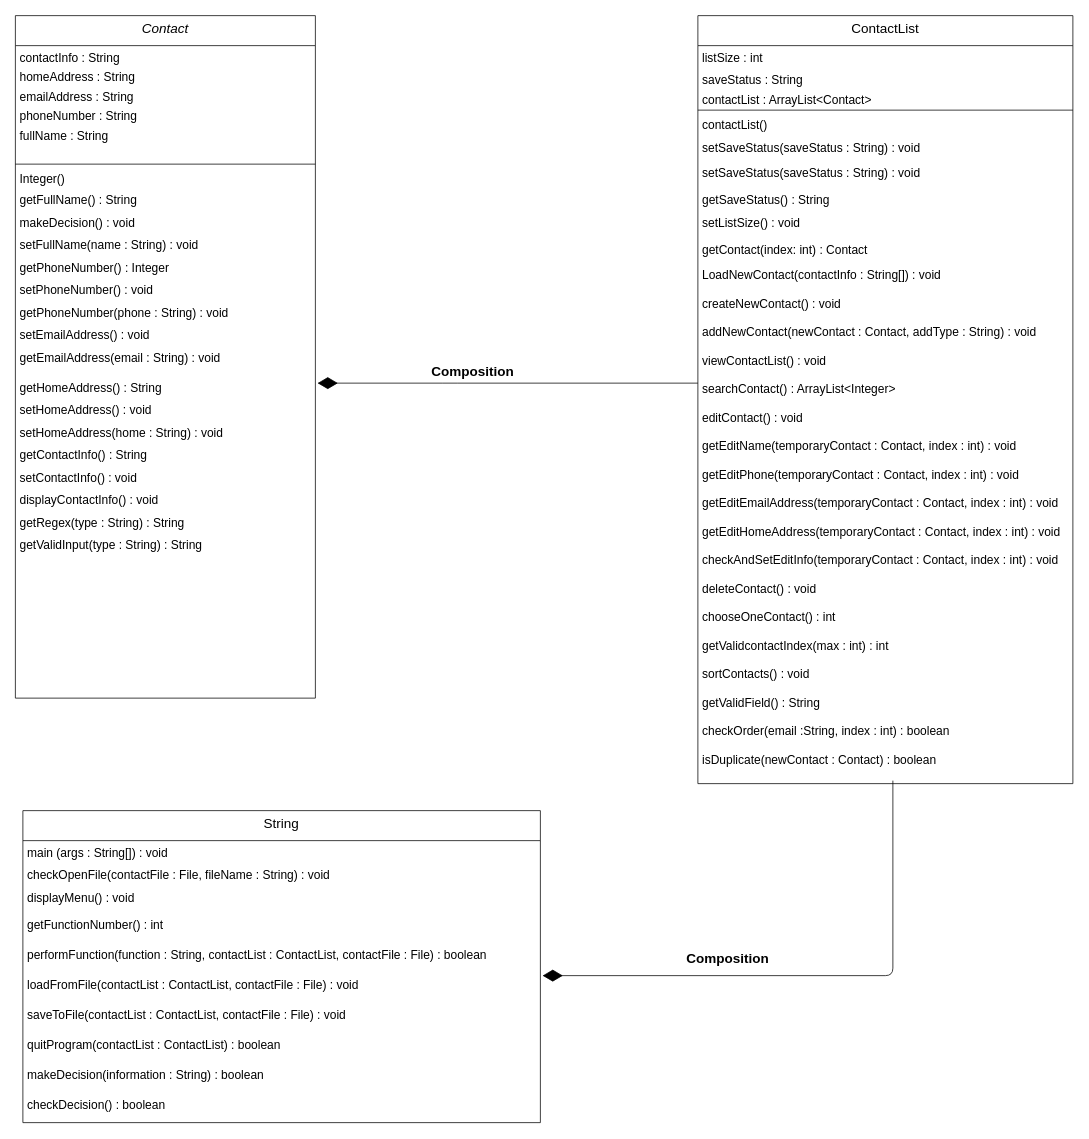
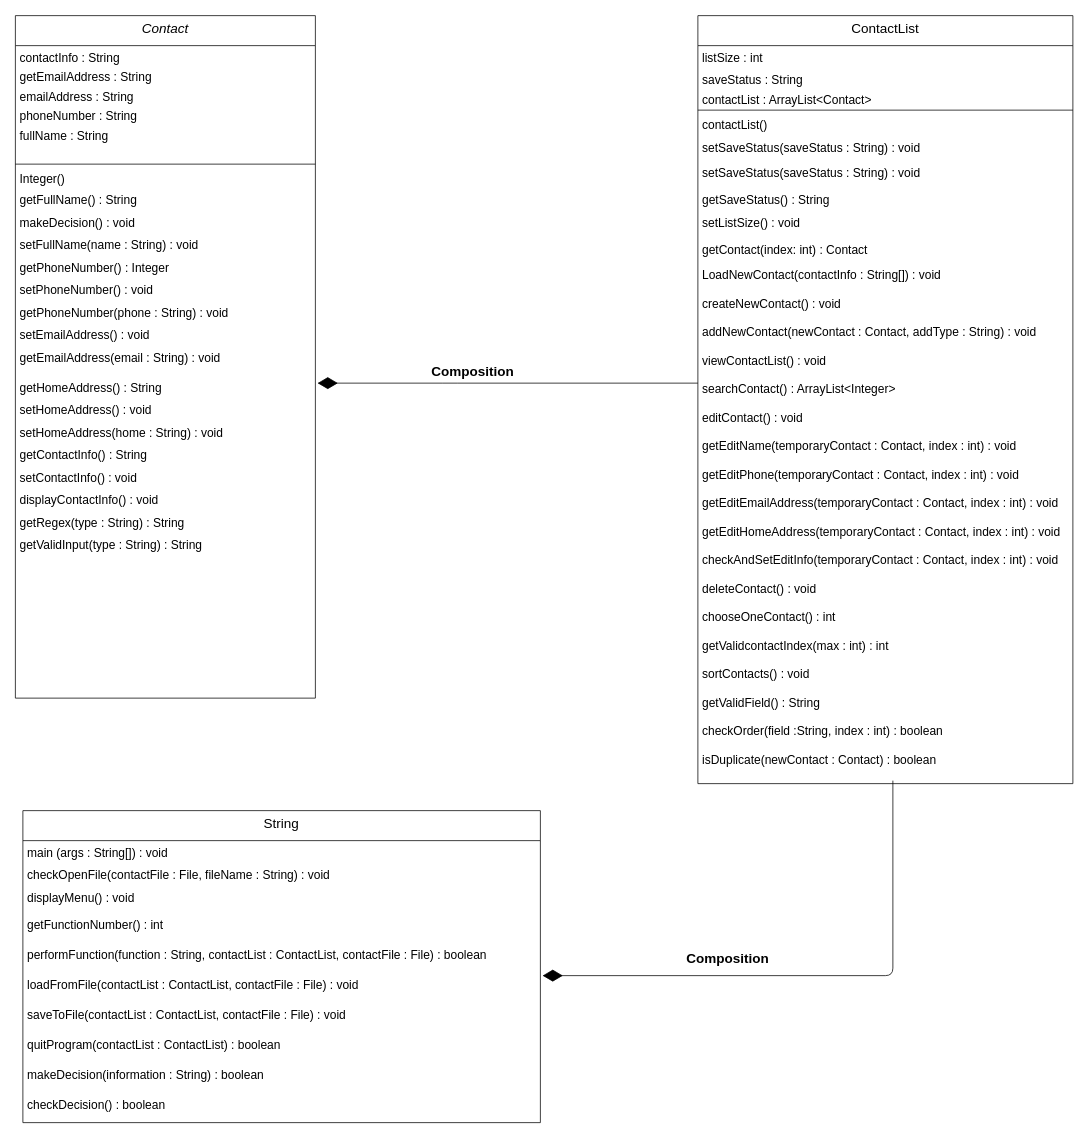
(80, 77) -> (91, 77)
(838, 731) -> (838, 731)
